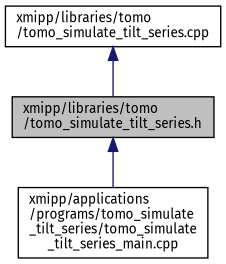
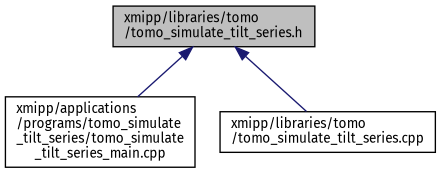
(113, 79) -> (276, 84)
